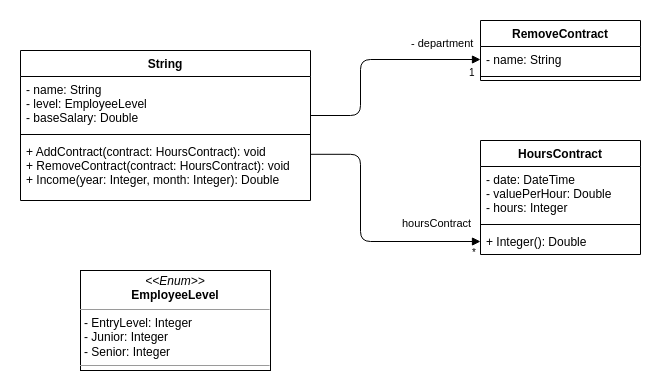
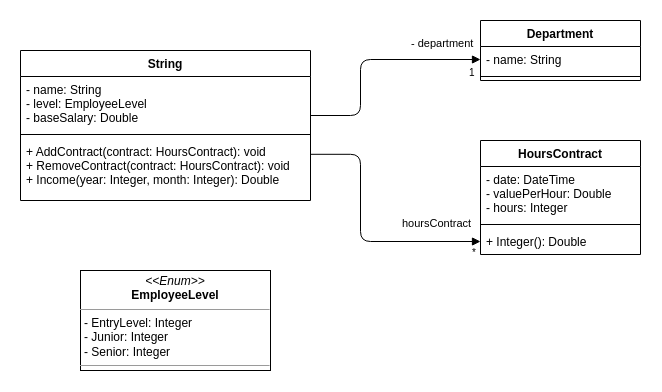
(560, 34) -> (560, 34)
